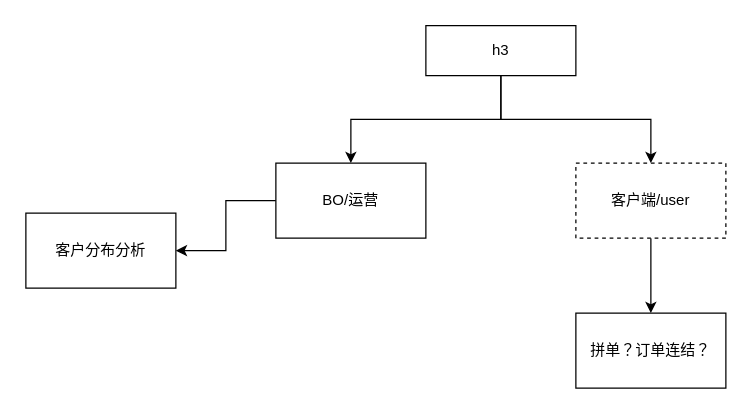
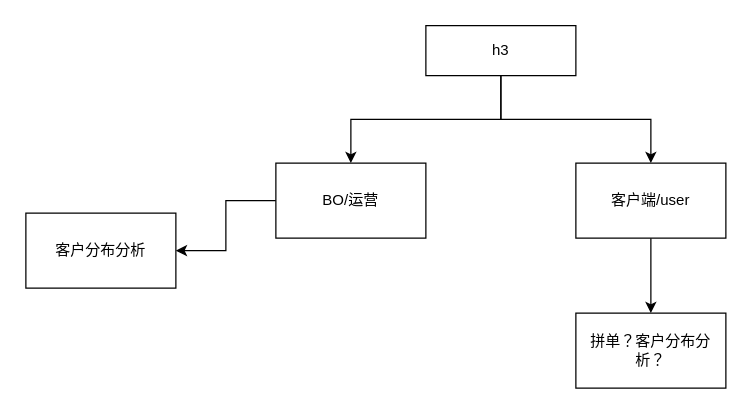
(651, 201) -> (651, 201)
(651, 351) -> (651, 351)
